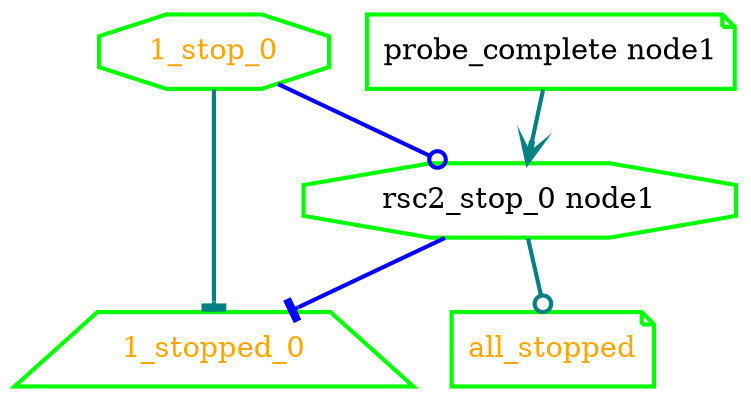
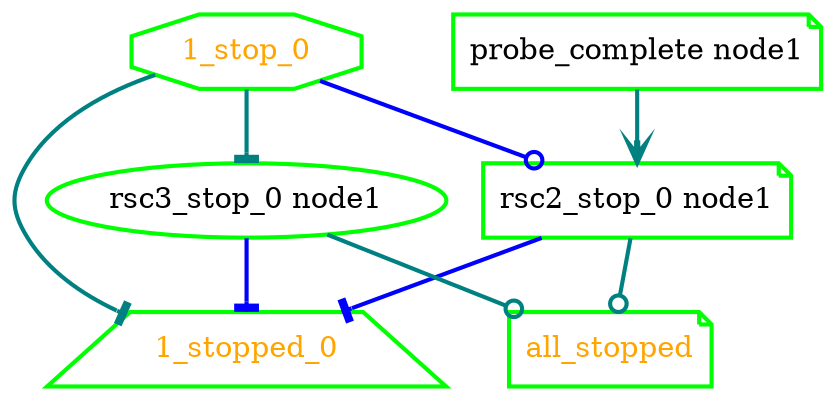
none -> (247, 200)
(520, 200) -> (637, 200)
